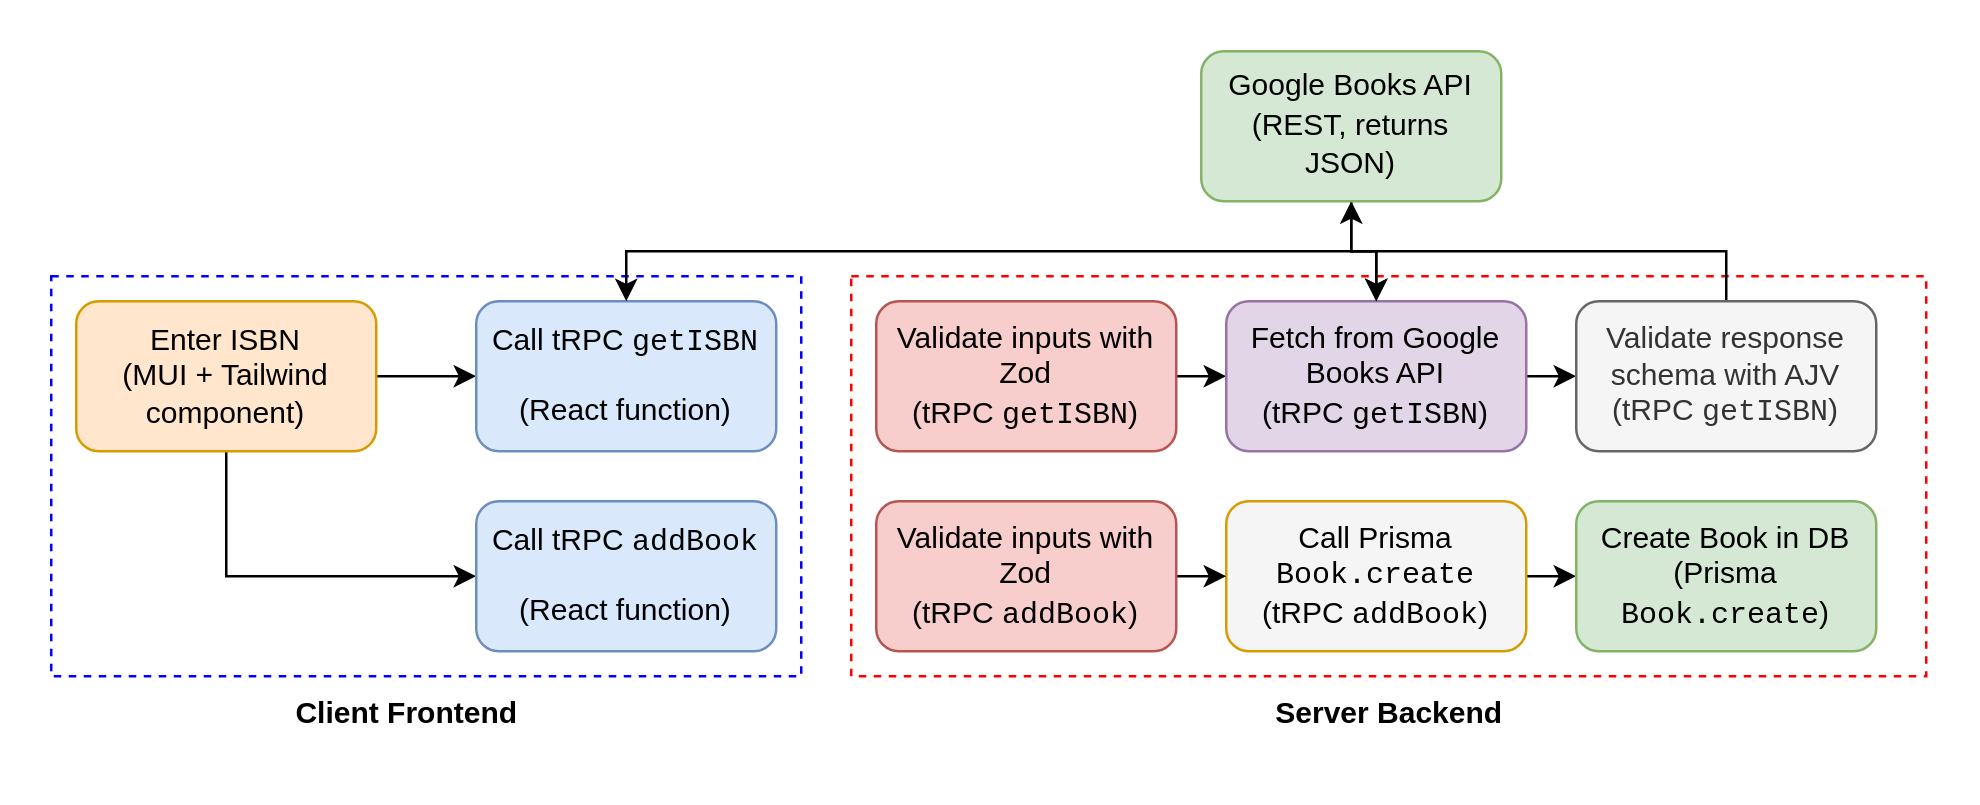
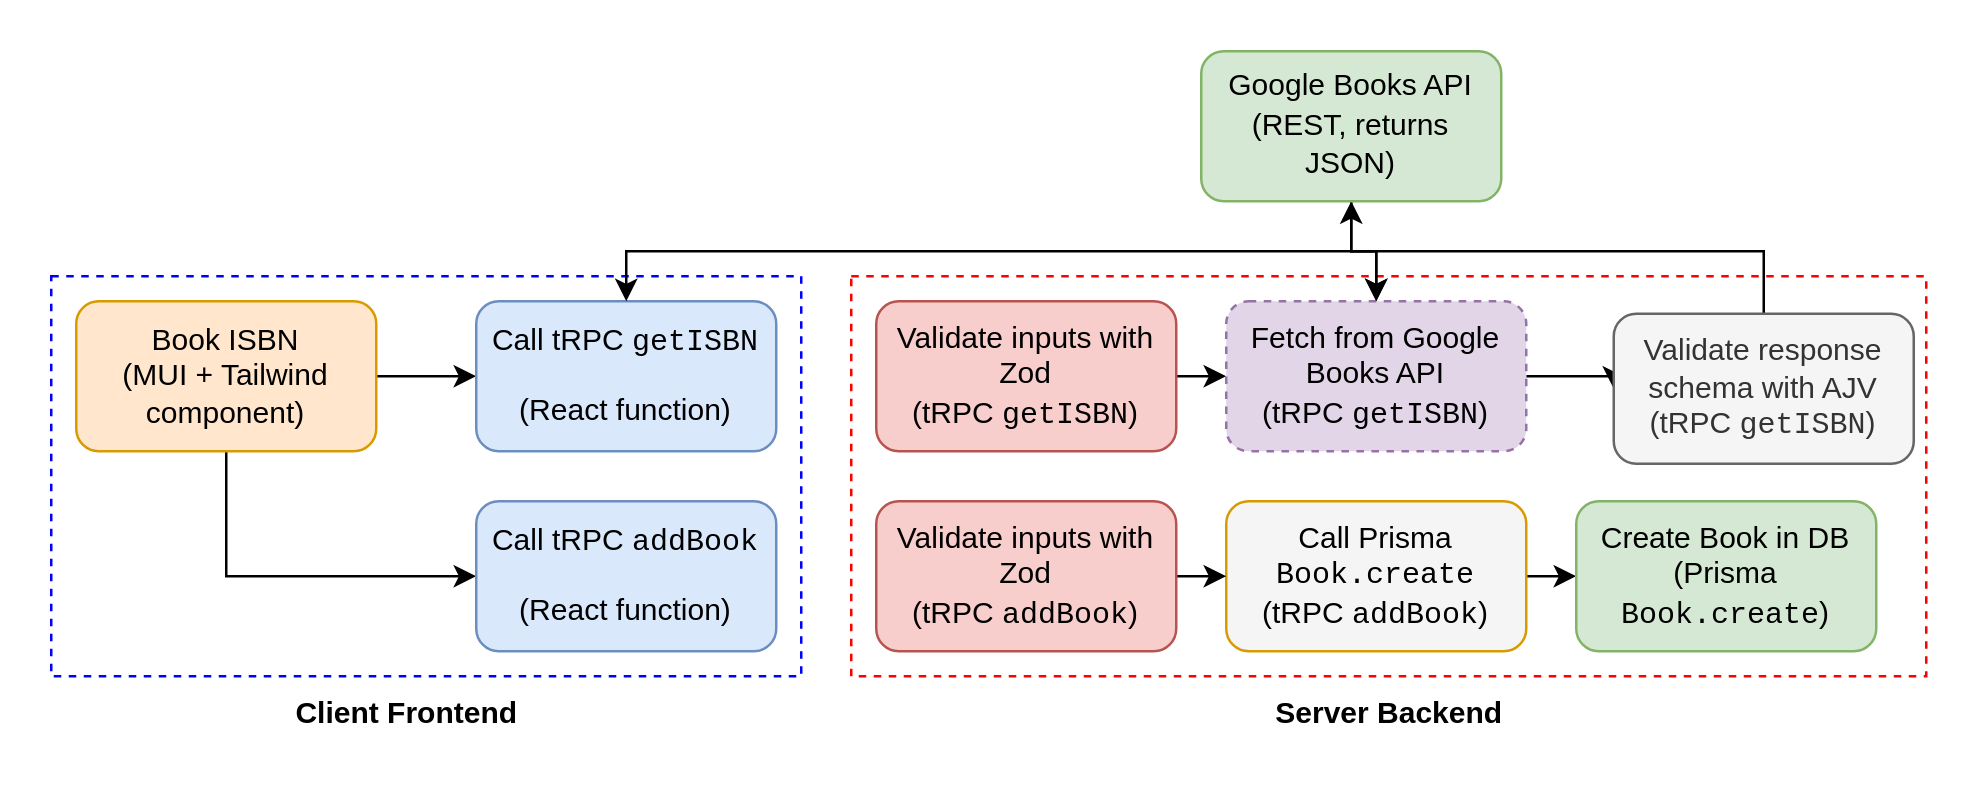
(226, 376) -> (226, 376)
(1376, 376) -> (1376, 376)
(1726, 376) -> (1764, 389)
